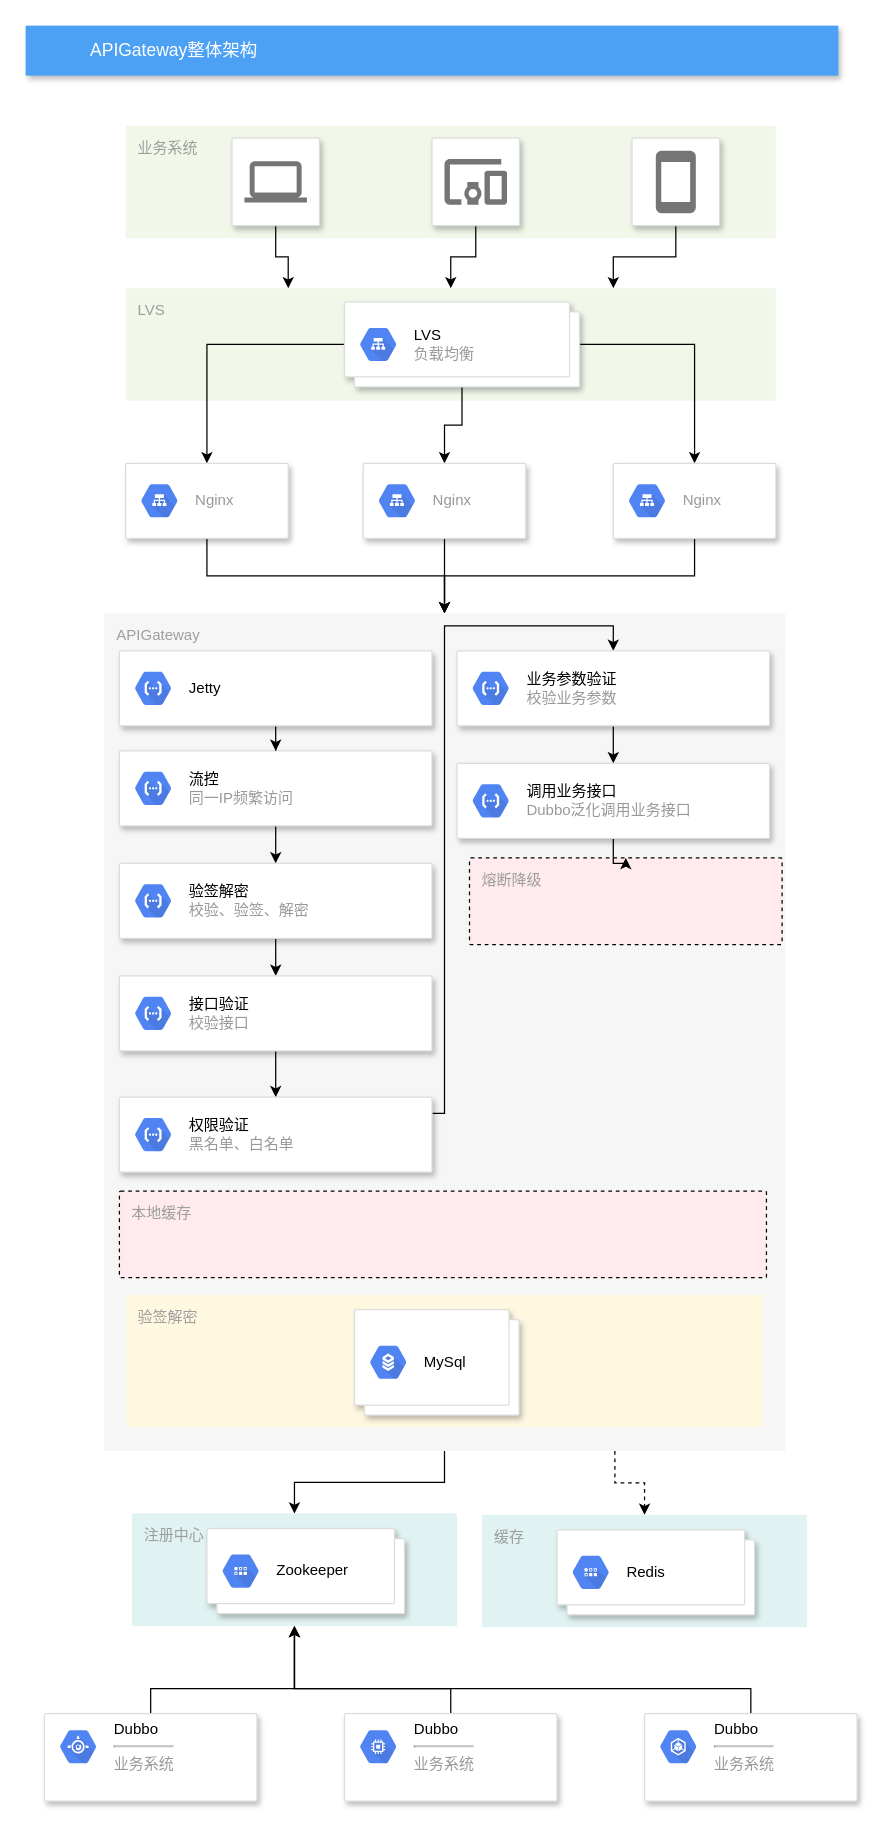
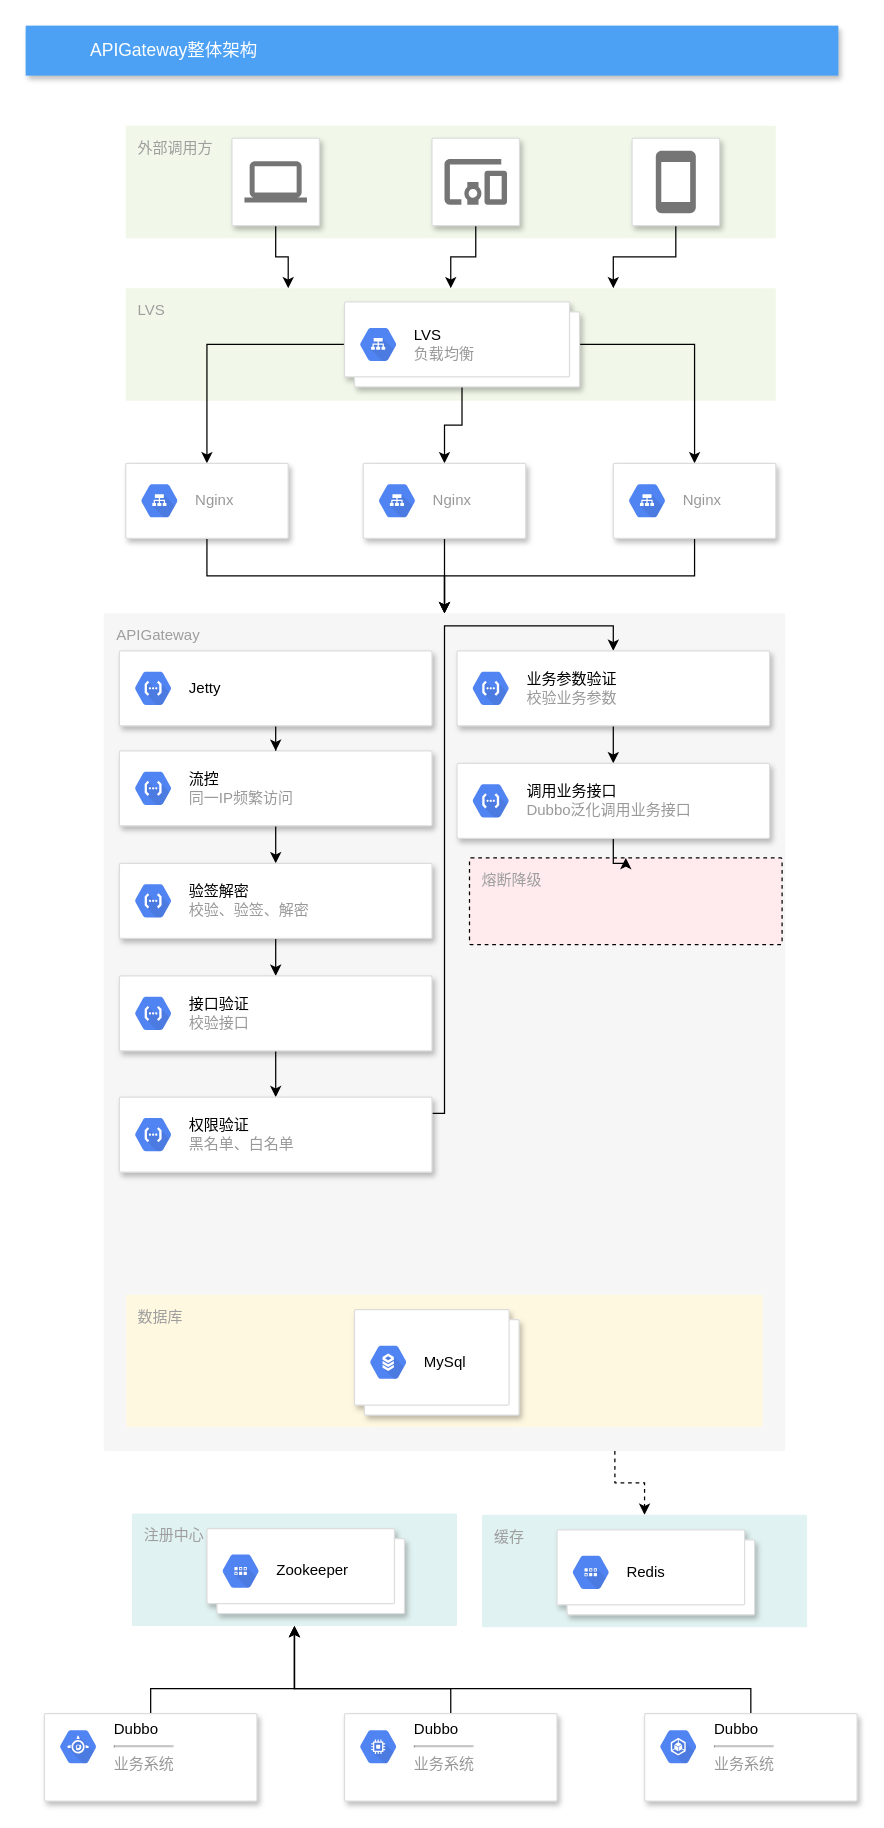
(168, 148) -> (176, 148)
(443, 1234) -> none
(168, 1317) -> (161, 1317)
(373, 1482) -> none
